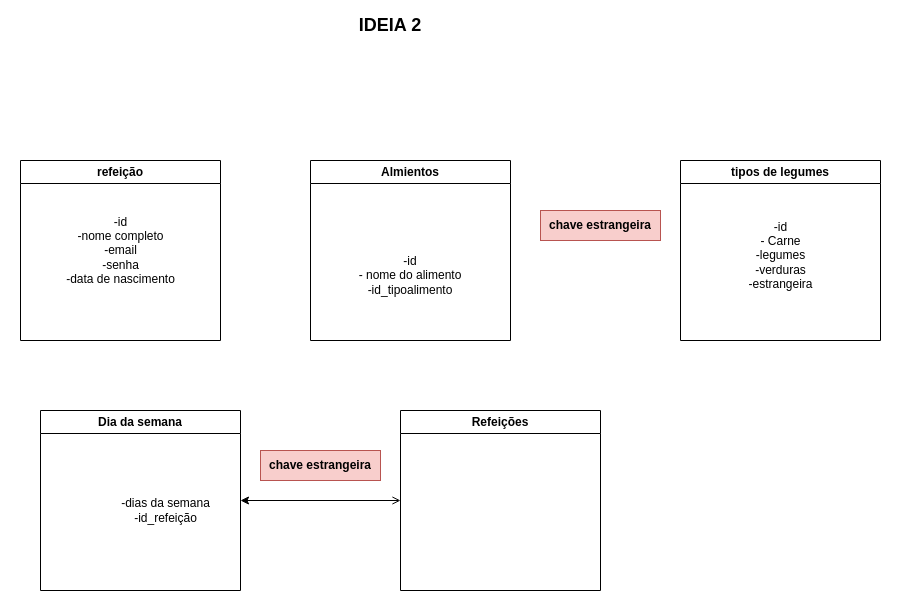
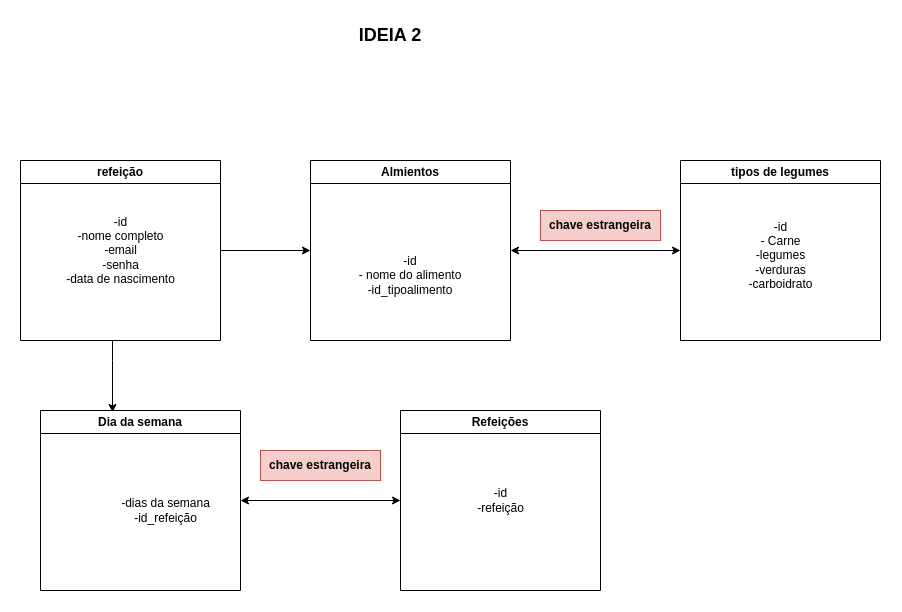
(391, 26) -> (391, 36)
none -> (263, 251)
none -> (595, 251)
(781, 256) -> (781, 256)
none -> (113, 374)
(394, 501) -> (392, 501)
none -> (501, 501)
